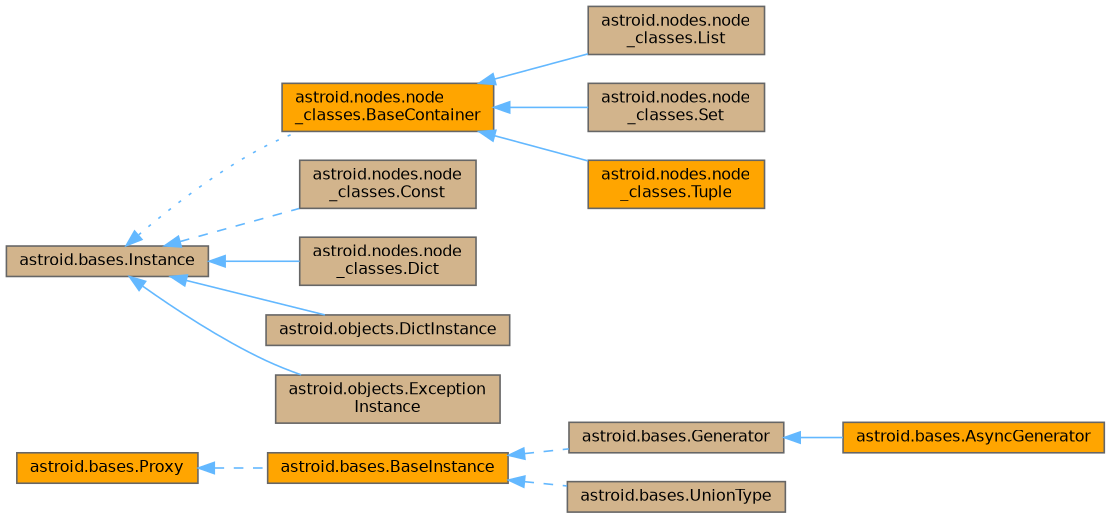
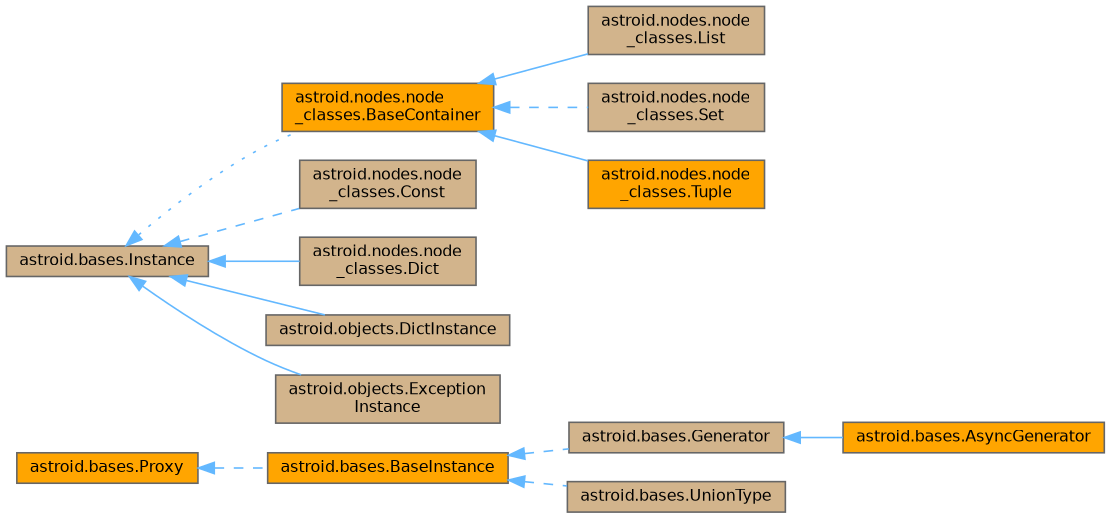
(549, 107) -> (549, 107)
